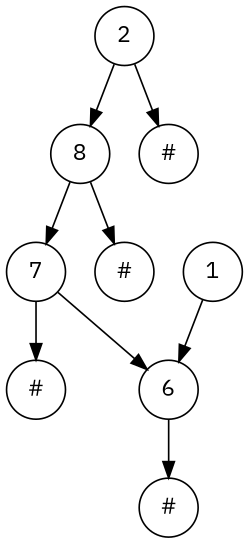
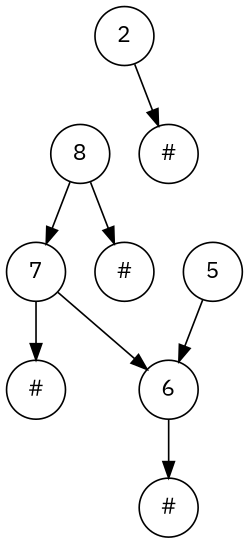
(105, 87) -> none
(213, 272) -> (213, 272)
